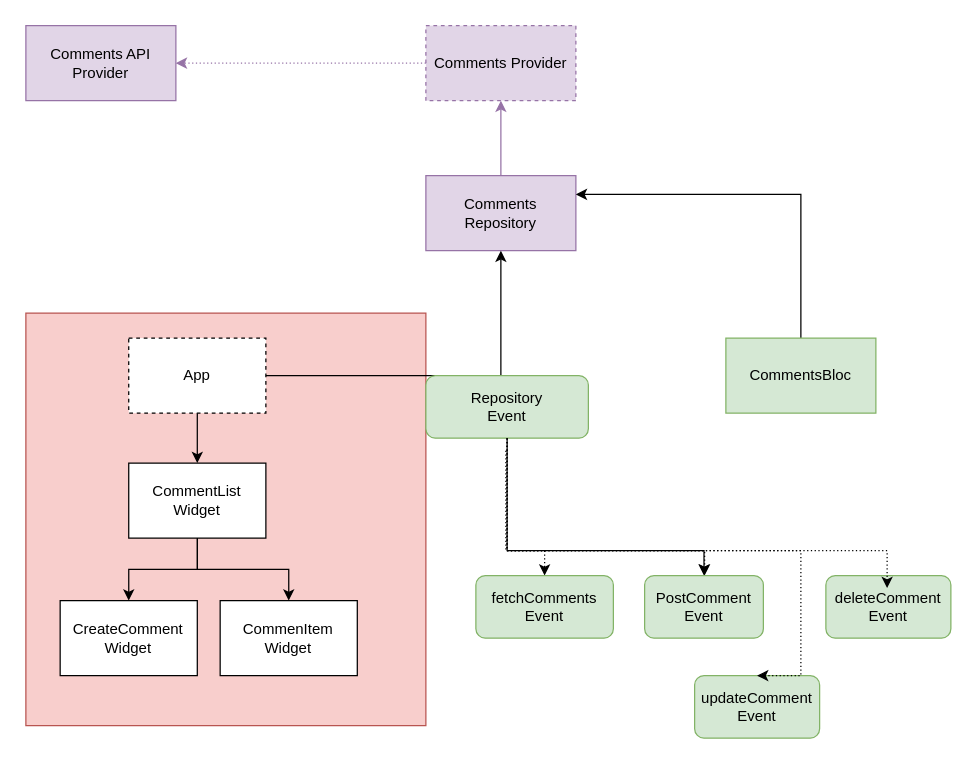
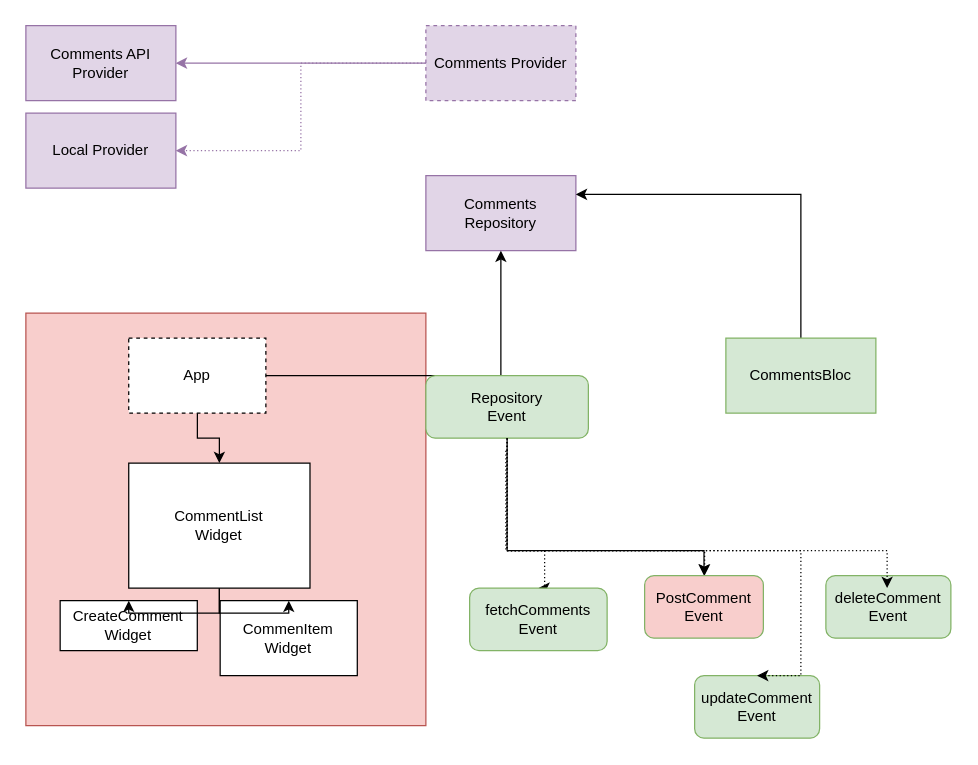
(241, 63) -> (241, 63)
(501, 143) -> none
none -> (101, 151)
none -> (285, 151)
(197, 501) -> (219, 526)
(544, 607) -> (538, 619)
(704, 607) -> (704, 607)
(128, 638) -> (128, 626)
